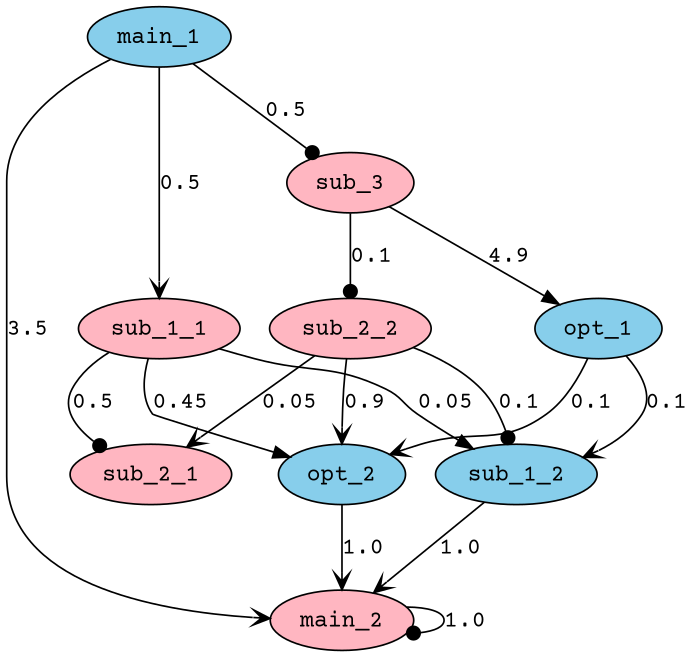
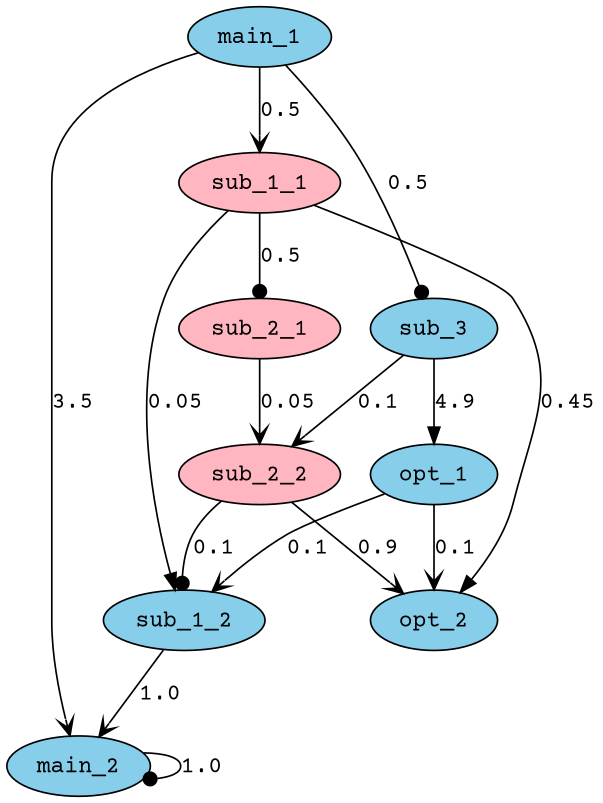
(350, 183) -> (434, 329)
(350, 249) -> (354, 395)
(258, 396) -> (260, 393)
(342, 539) -> none
(342, 620) -> (79, 766)
